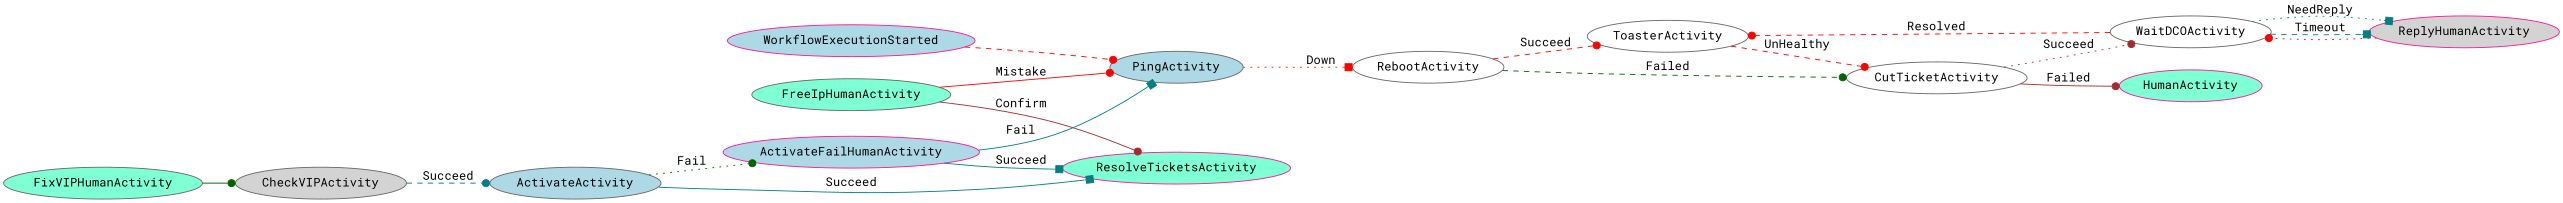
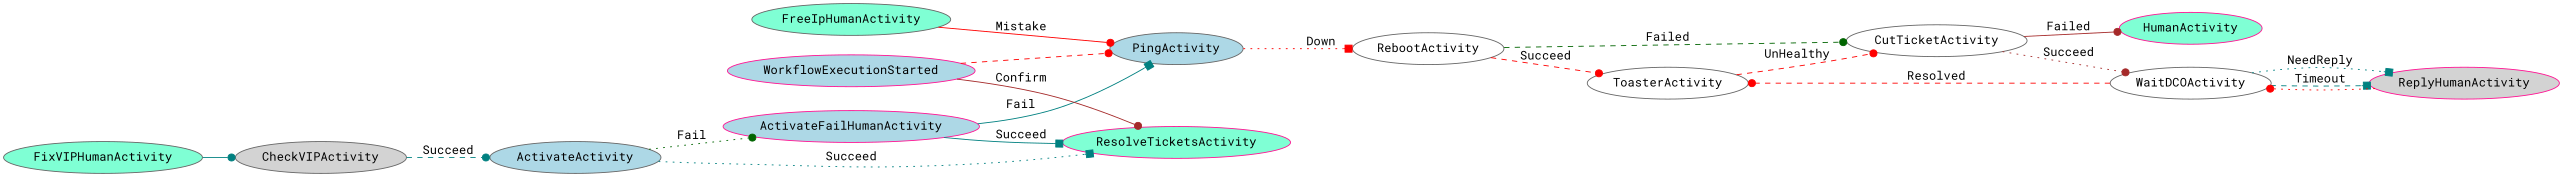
(1039, 118) -> (1048, 95)
(215, 183) -> (215, 157)
(872, 193) -> (872, 167)
